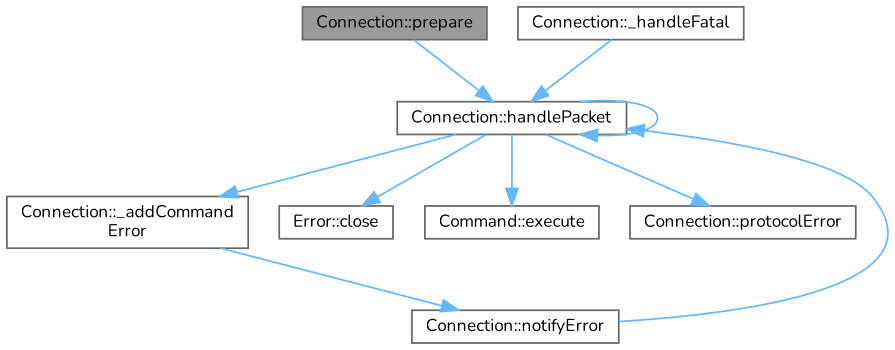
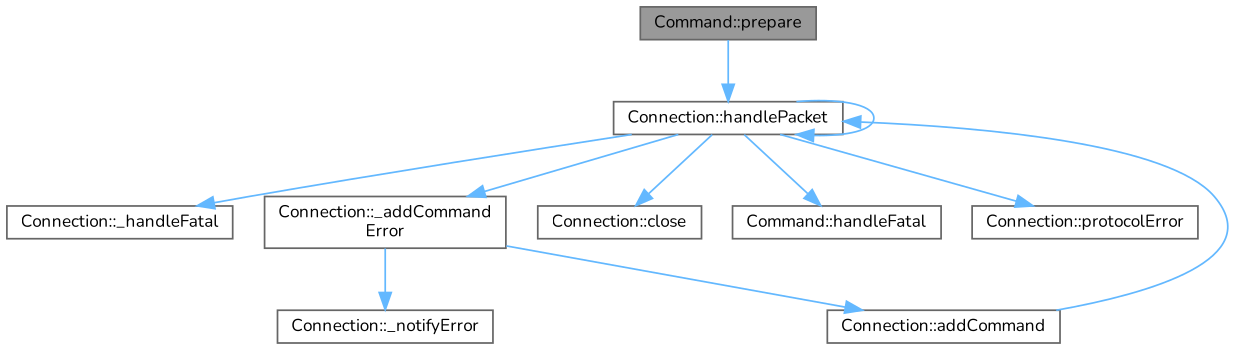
(395, 23) -> (728, 23)
(578, 65) -> (423, 168)
(336, 222) -> (620, 222)
(512, 222) -> (837, 222)
none -> (385, 327)
(515, 327) -> (944, 327)
